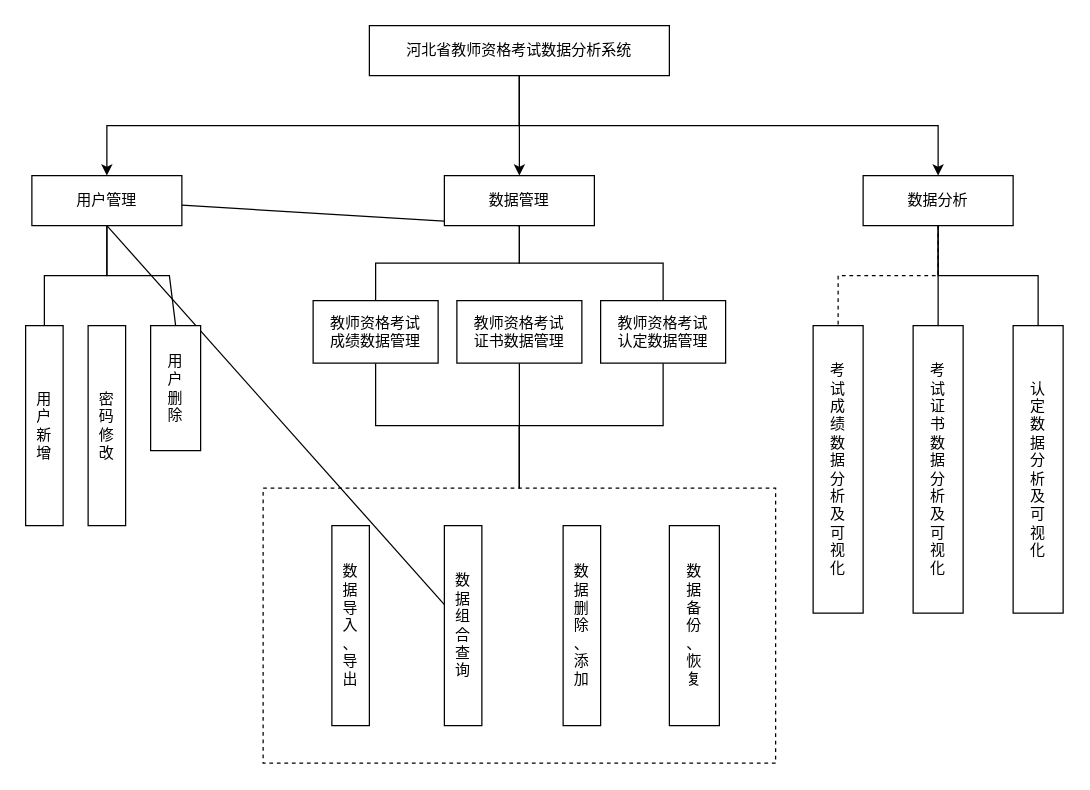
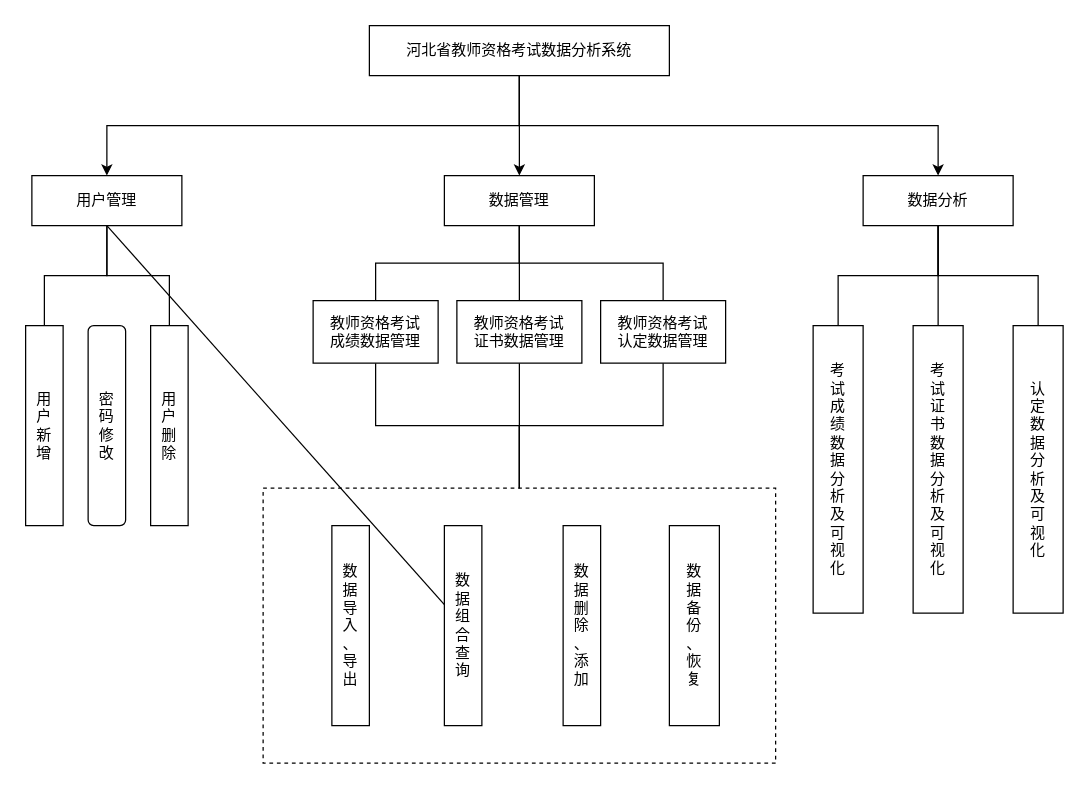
(314, 213) -> (519, 283)
(864, 276) -> (864, 276)
(176, 388) -> (169, 426)
(107, 426) -> (107, 426)
